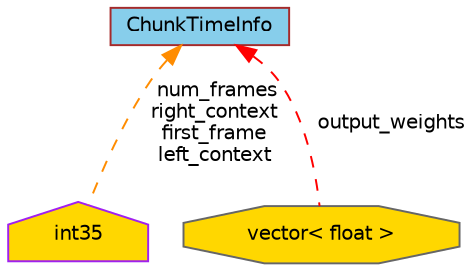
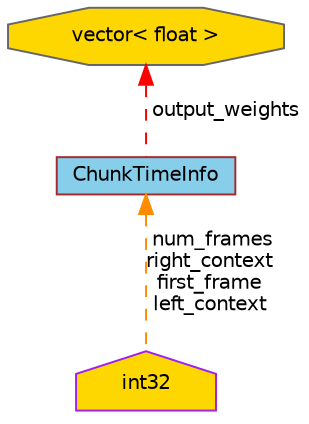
(301, 124) -> (146, 121)
(78, 235) -> (146, 384)
